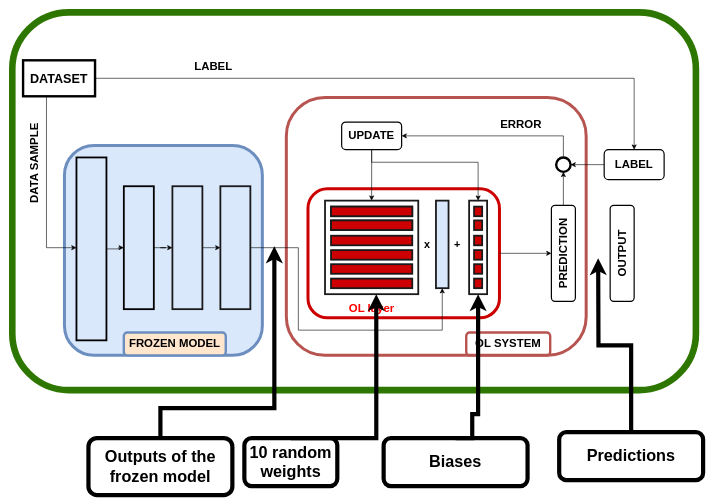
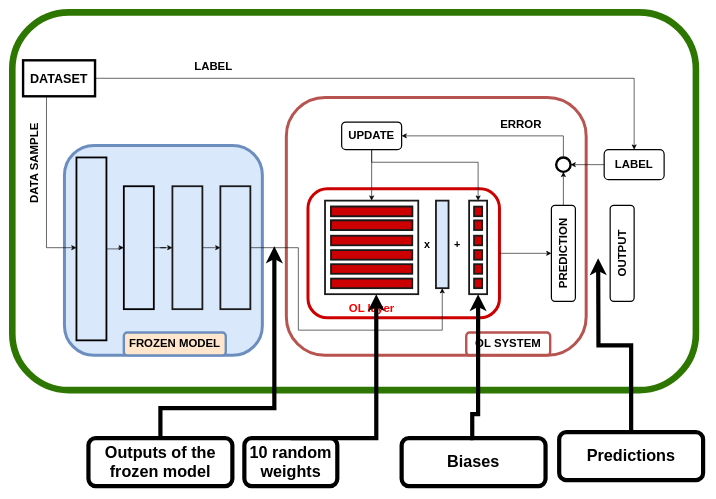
(456, 462) -> (474, 462)
(161, 467) -> (161, 462)
